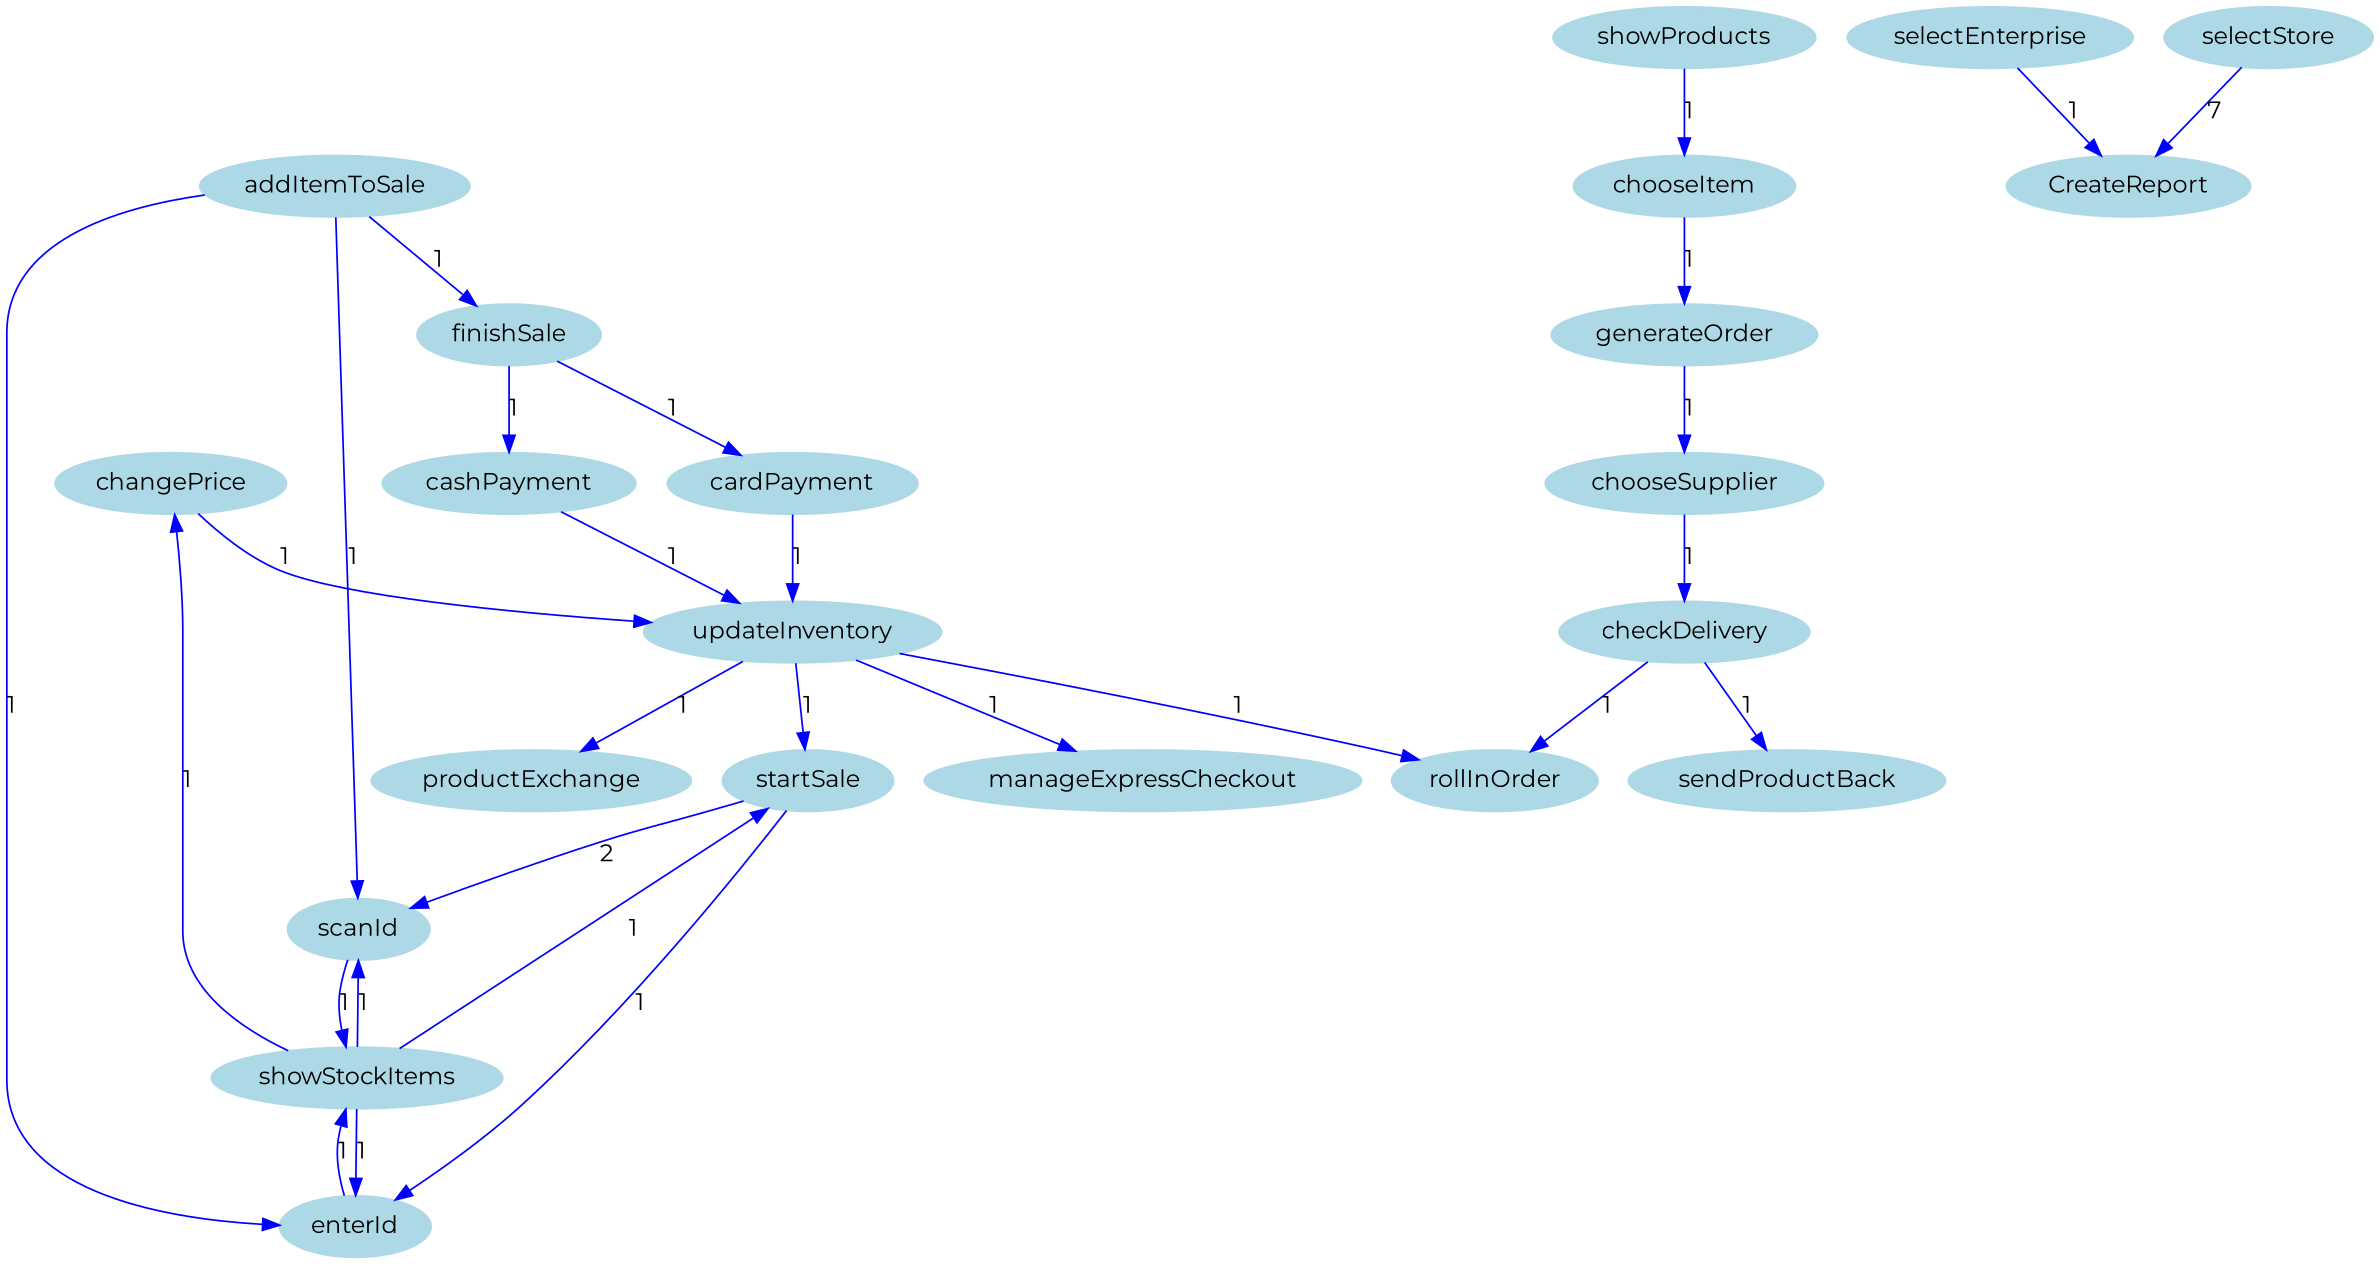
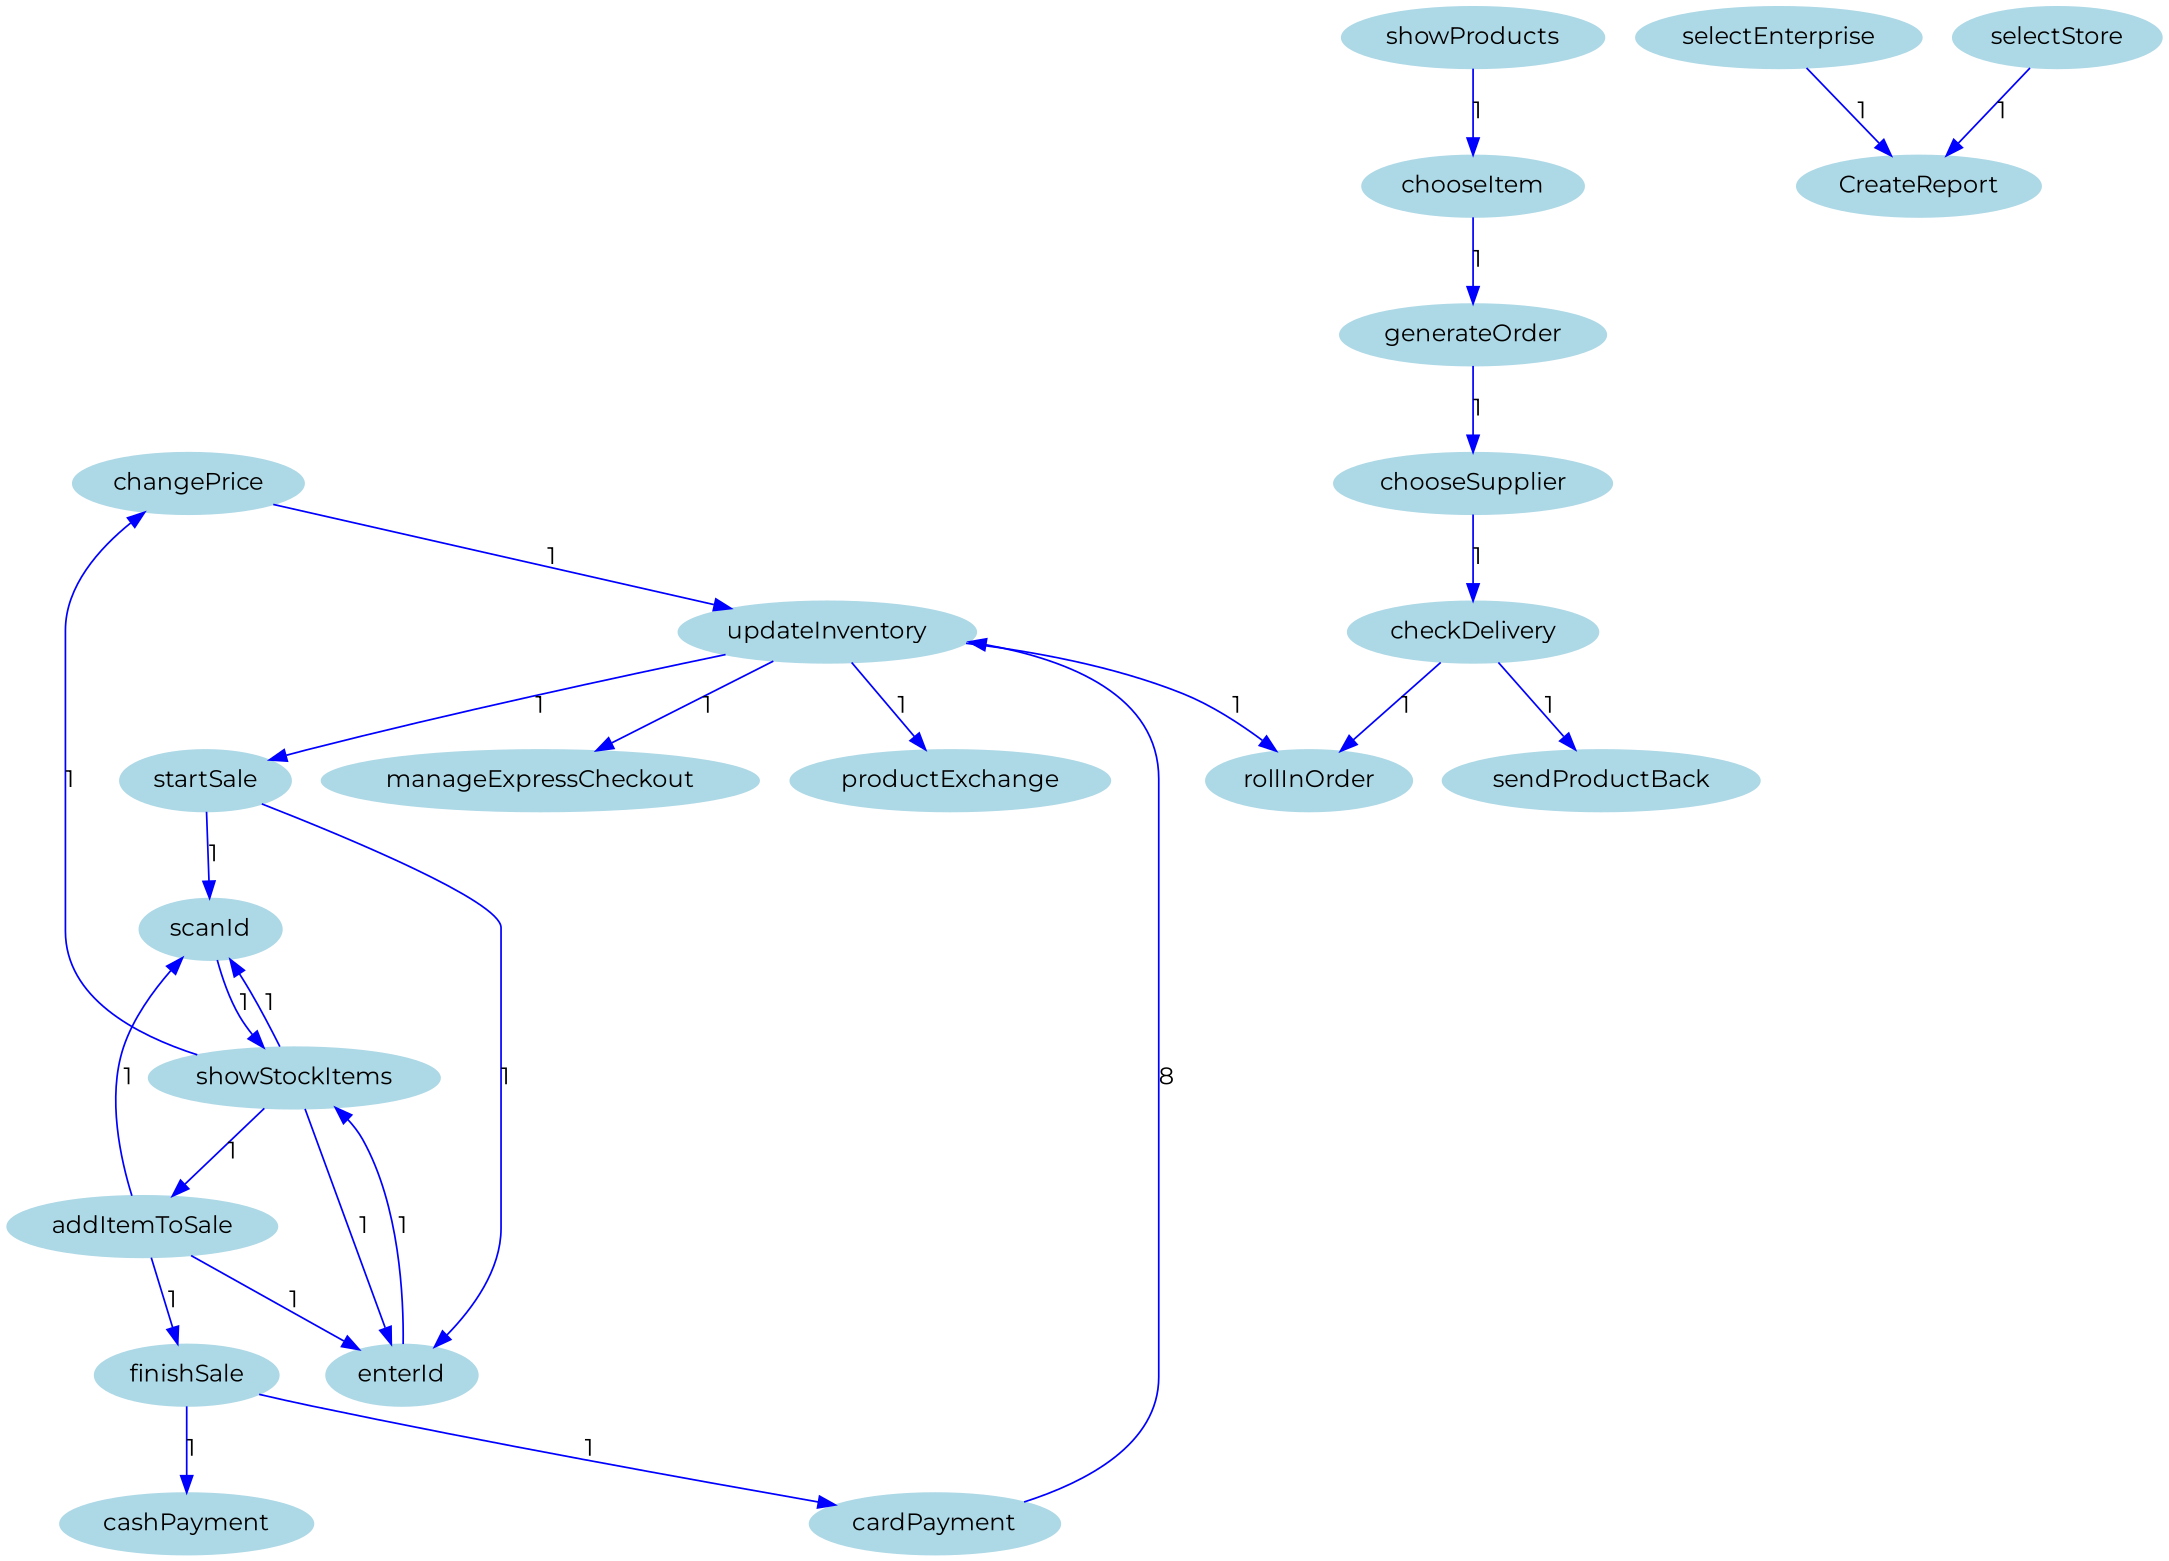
(2215, 112) -> (2003, 112)
(642, 553) -> none
(798, 558) -> (1167, 1078)
(607, 855) -> (214, 855)
(576, 933) -> (225, 1146)
